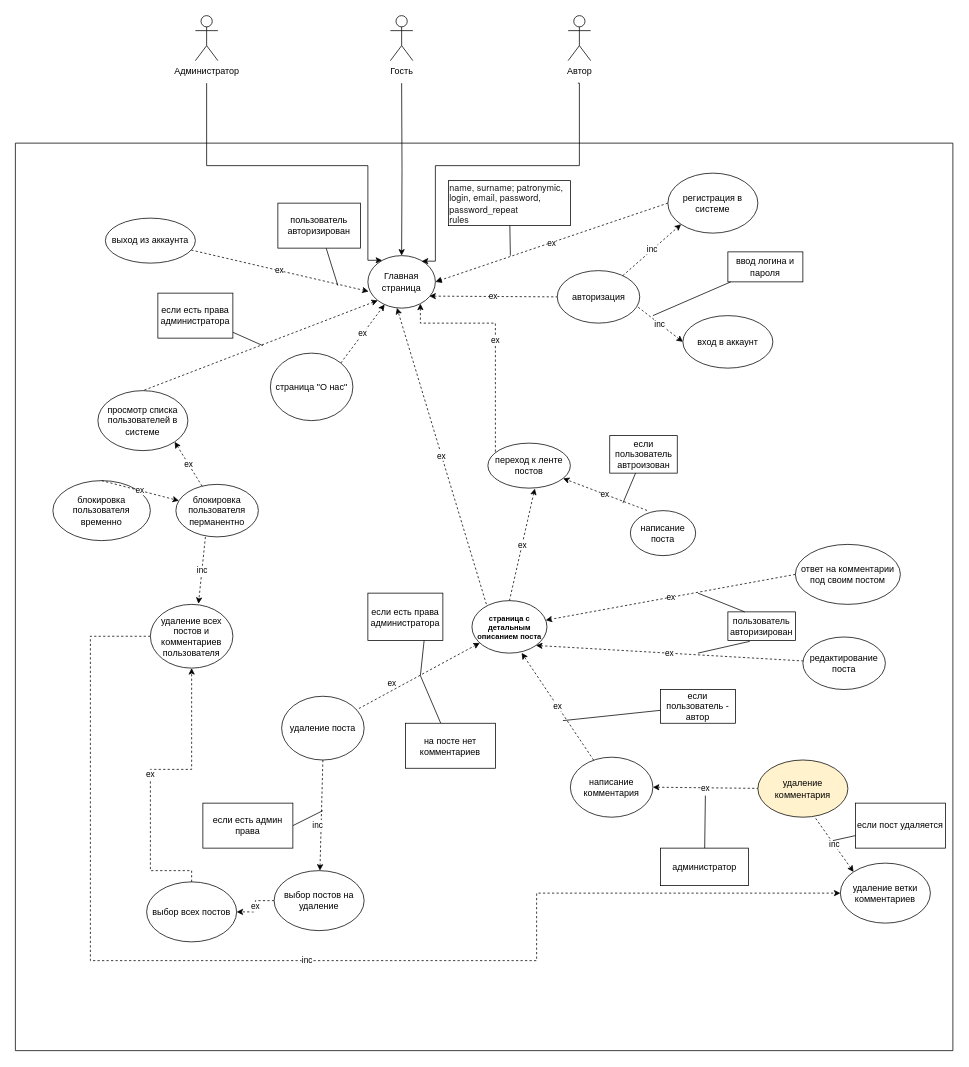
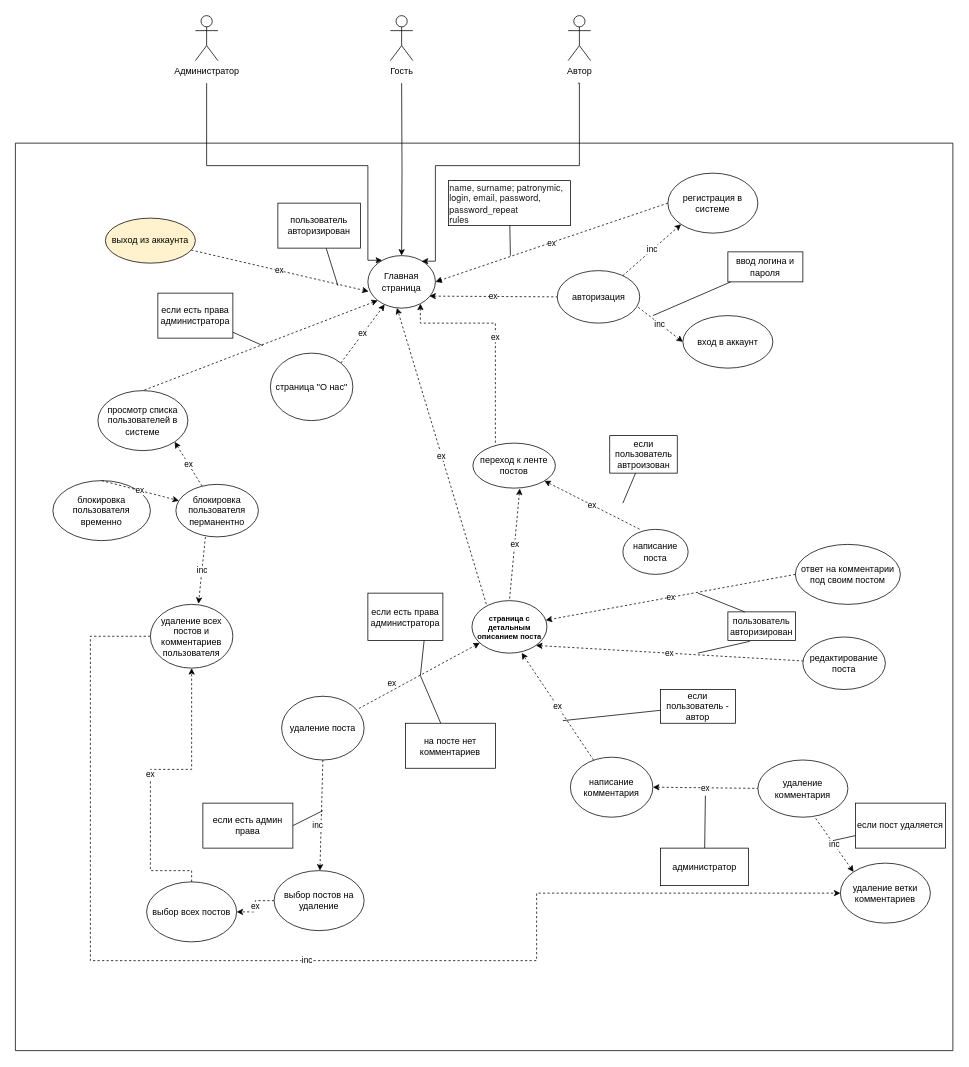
(150, 240) -> (150, 240)
(529, 465) -> (514, 465)
(663, 533) -> (656, 552)
(803, 788) -> (803, 788)
